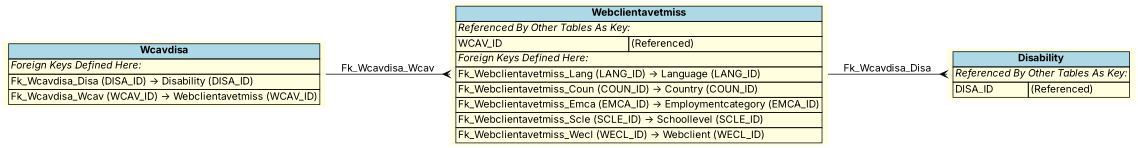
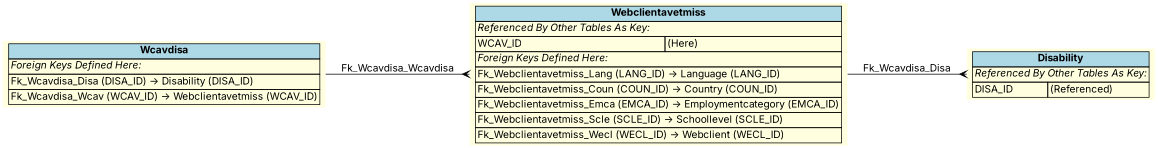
(663, 44) -> (683, 44)
(388, 69) -> (398, 69)
